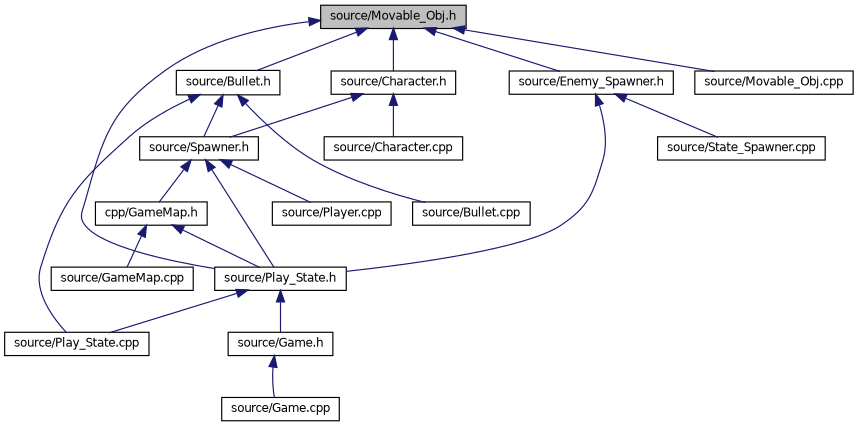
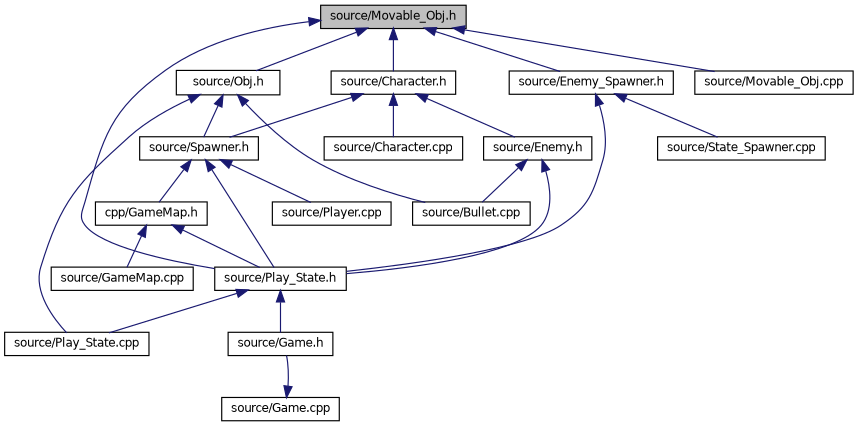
(228, 83) -> (228, 83)
none -> (538, 148)
(273, 382) -> (288, 371)
